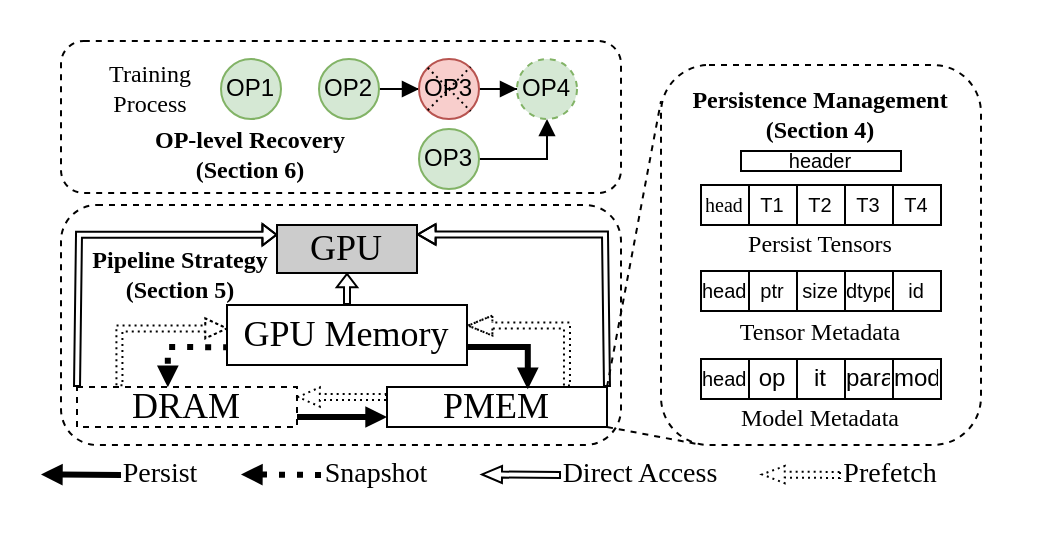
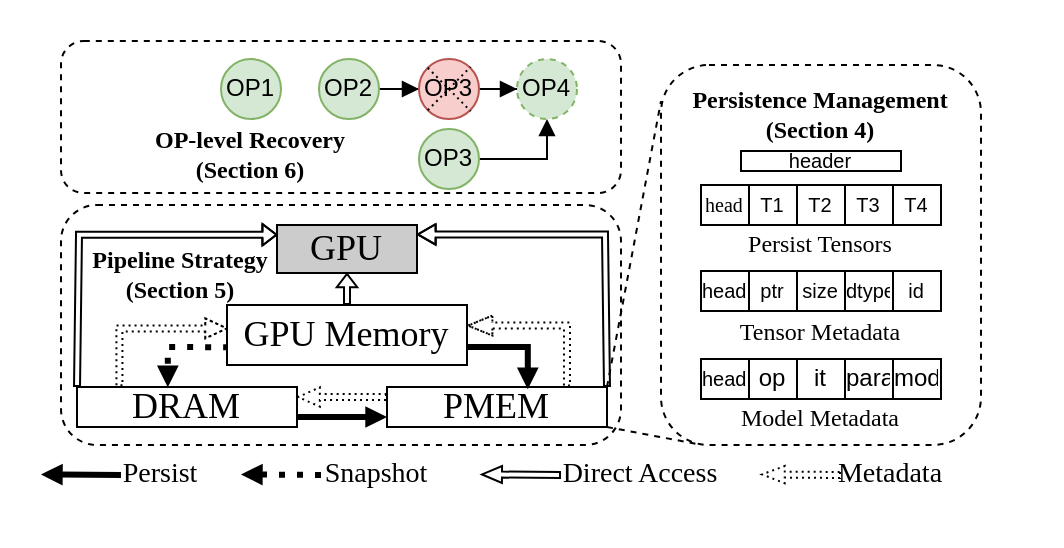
(151, 89) -> none
(187, 407) -> (187, 407)
(891, 475) -> (891, 475)
